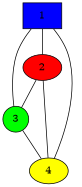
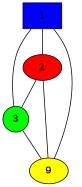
(49, 171) -> (49, 171)
